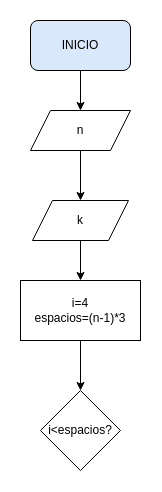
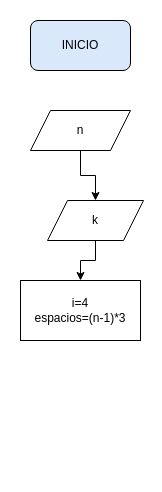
(81, 87) -> none
(81, 221) -> (96, 221)
(81, 362) -> none
(81, 431) -> none
